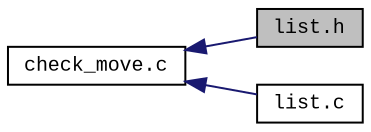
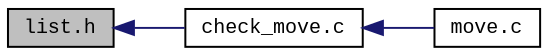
(231, 42) -> (160, 28)
(310, 104) -> (487, 28)
